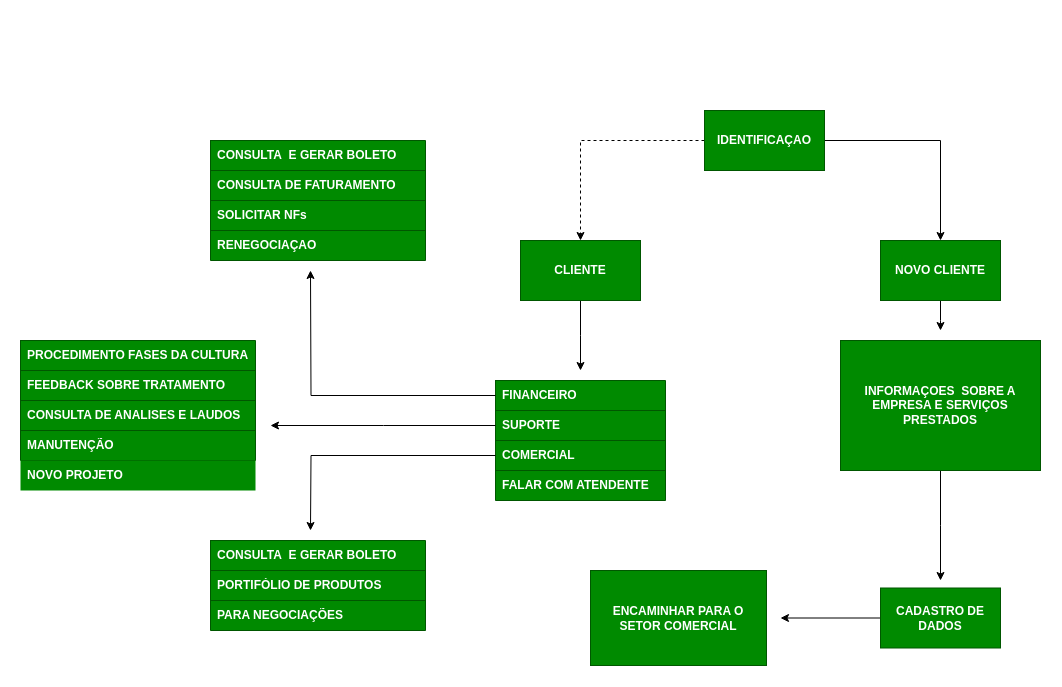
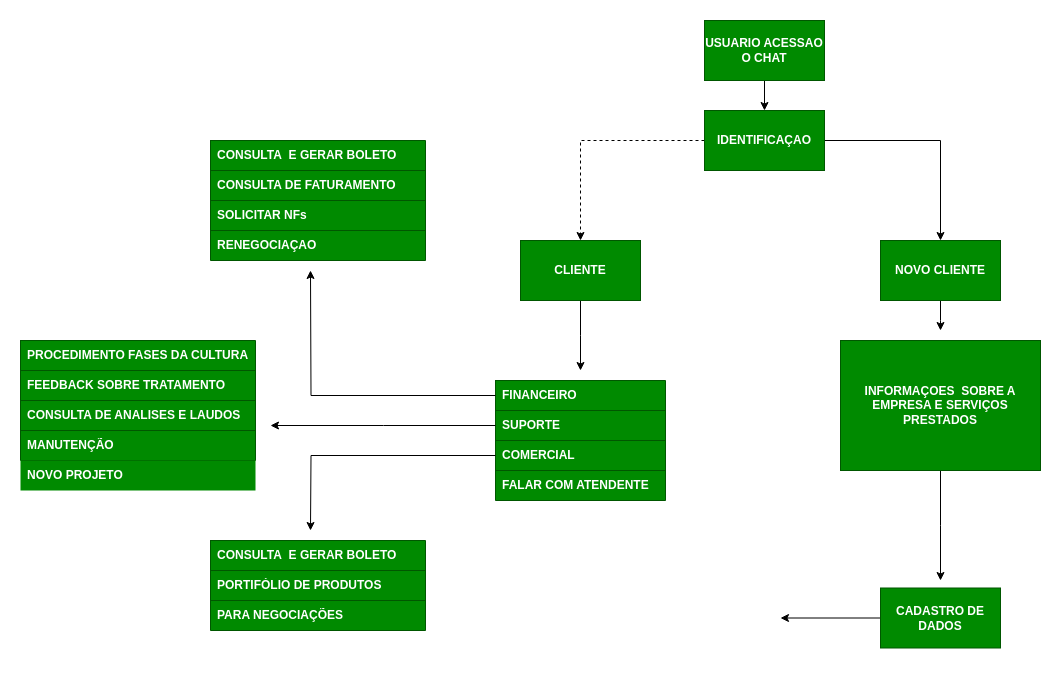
none -> (765, 51)
none -> (765, 100)
(679, 618) -> none
